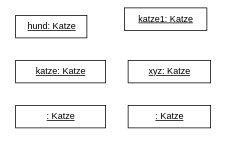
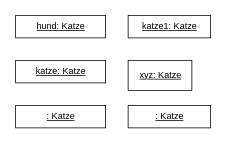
(165, 19) -> (169, 27)
(51, 27) -> (60, 27)
(169, 72) -> (160, 75)
